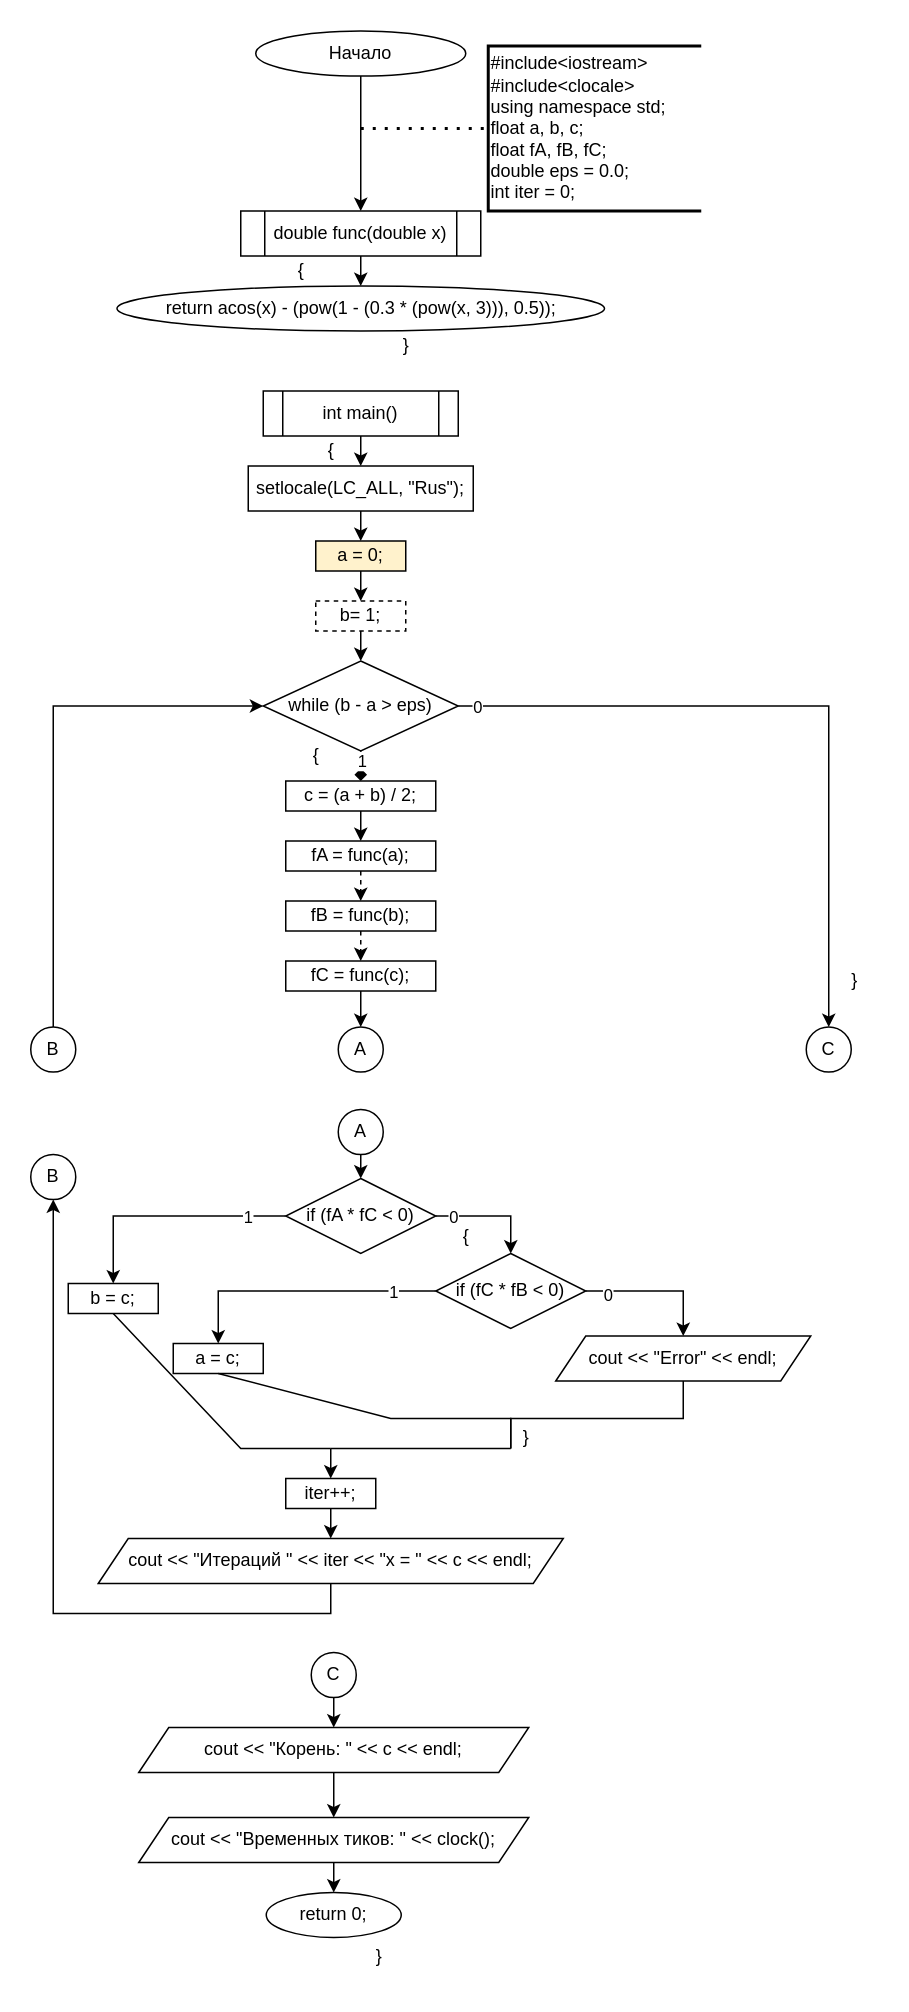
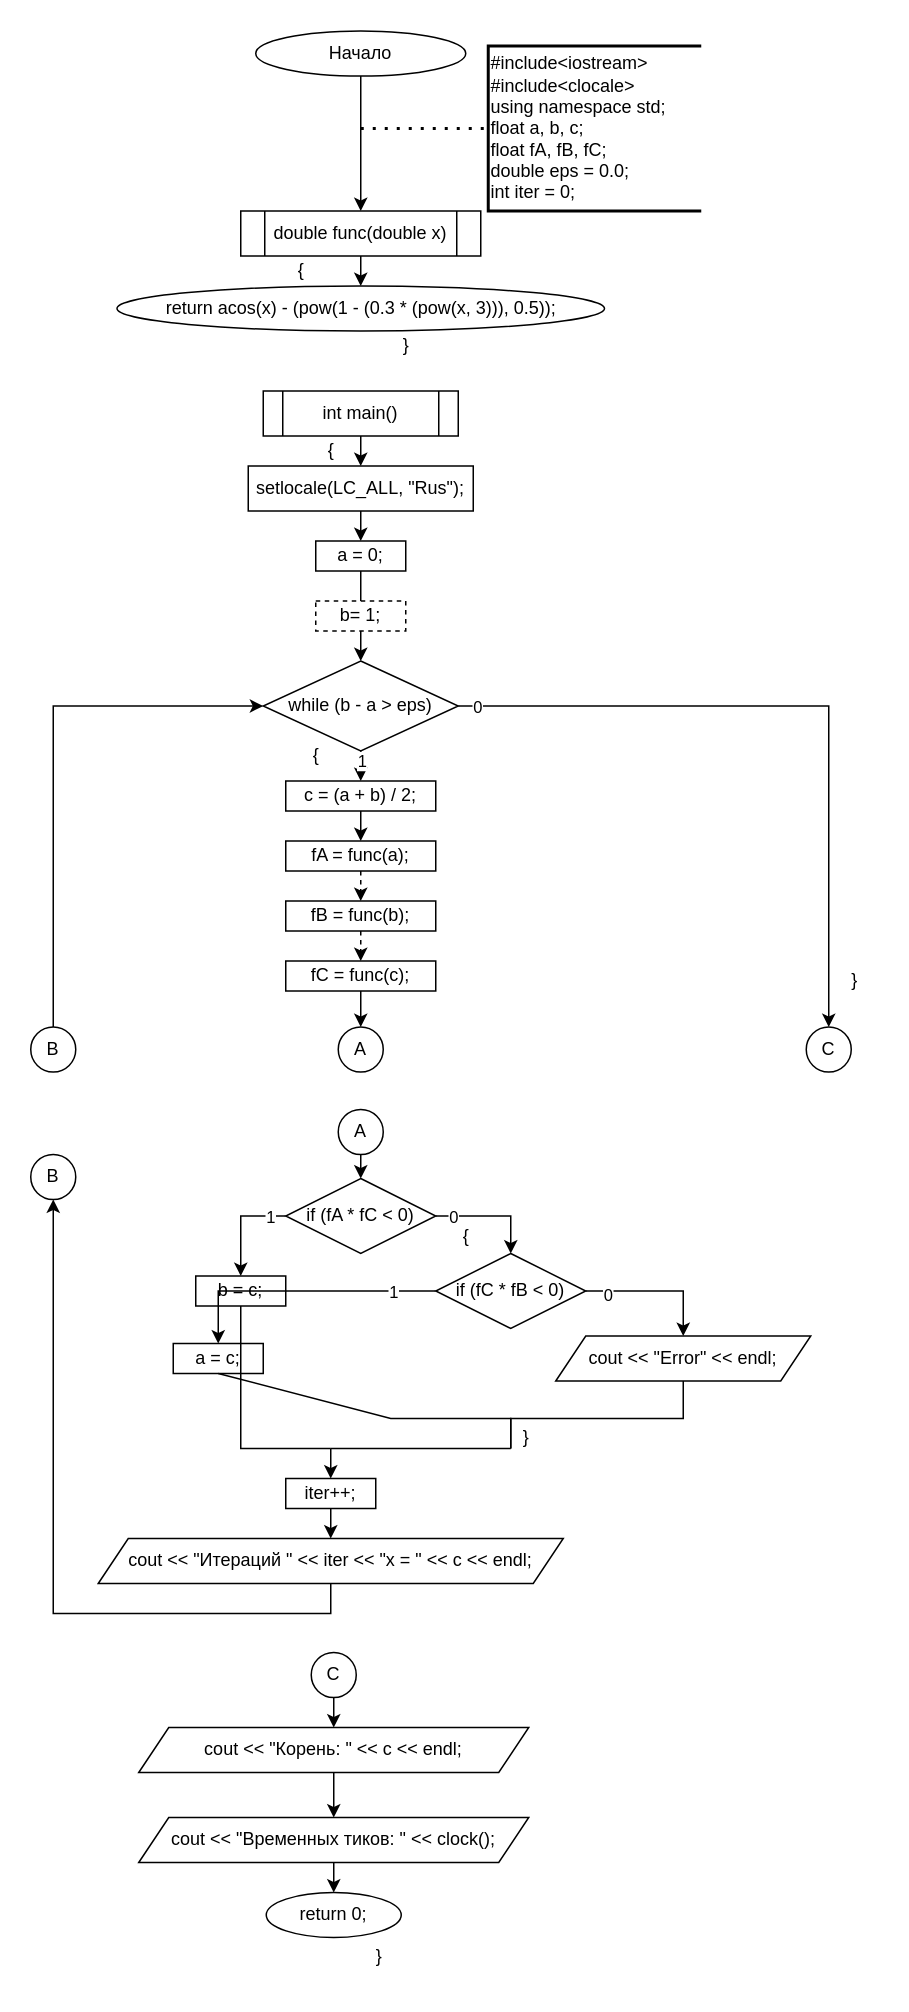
(361, 556) -> (361, 556)
(361, 589) -> (361, 593)
(361, 769) -> (361, 770)
(113, 1298) -> (241, 1291)
